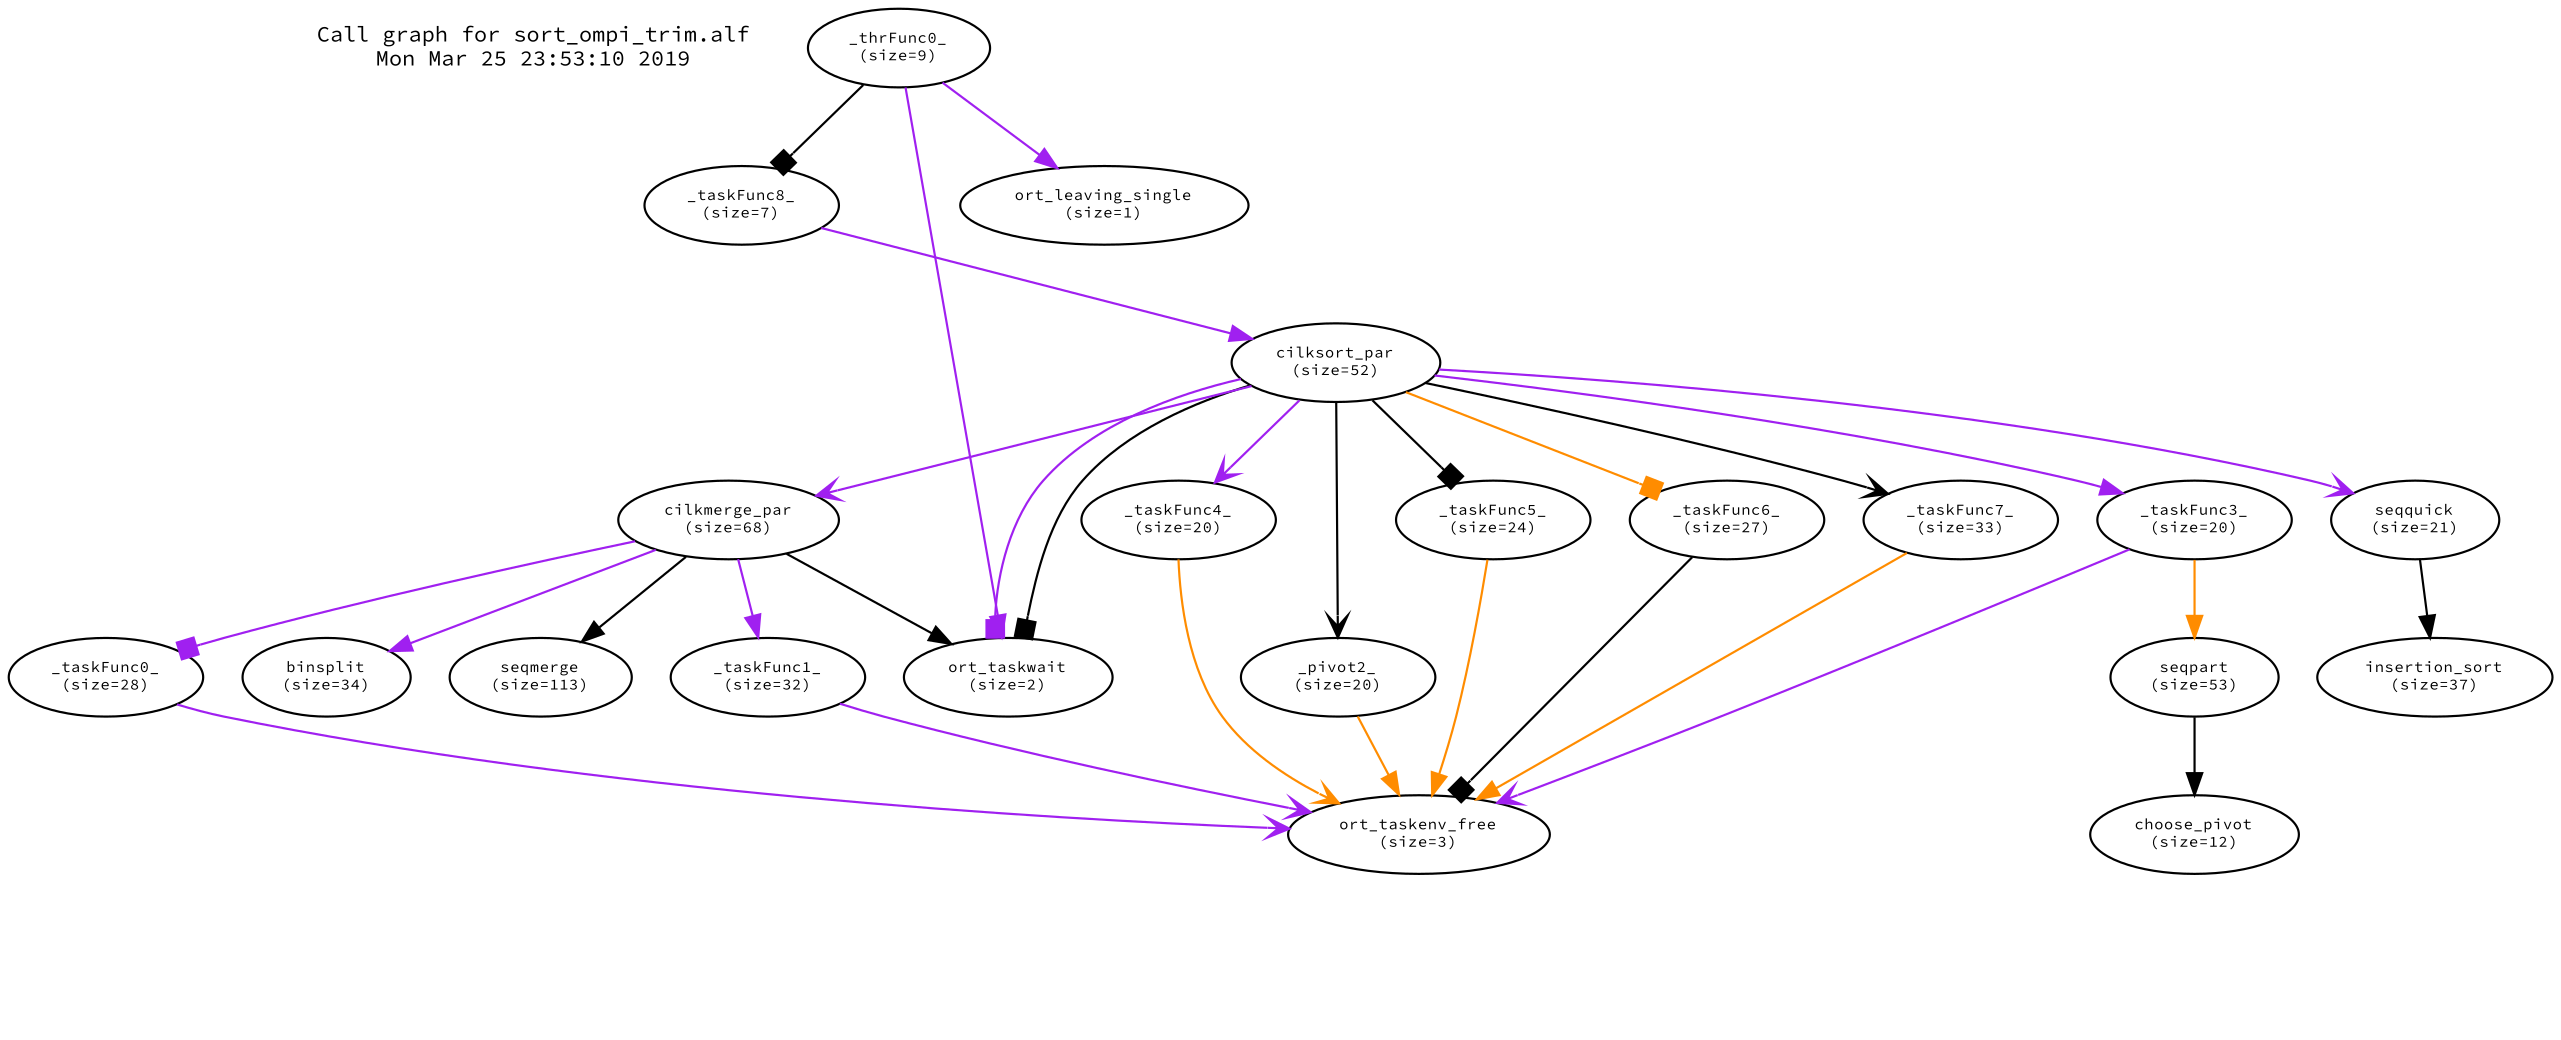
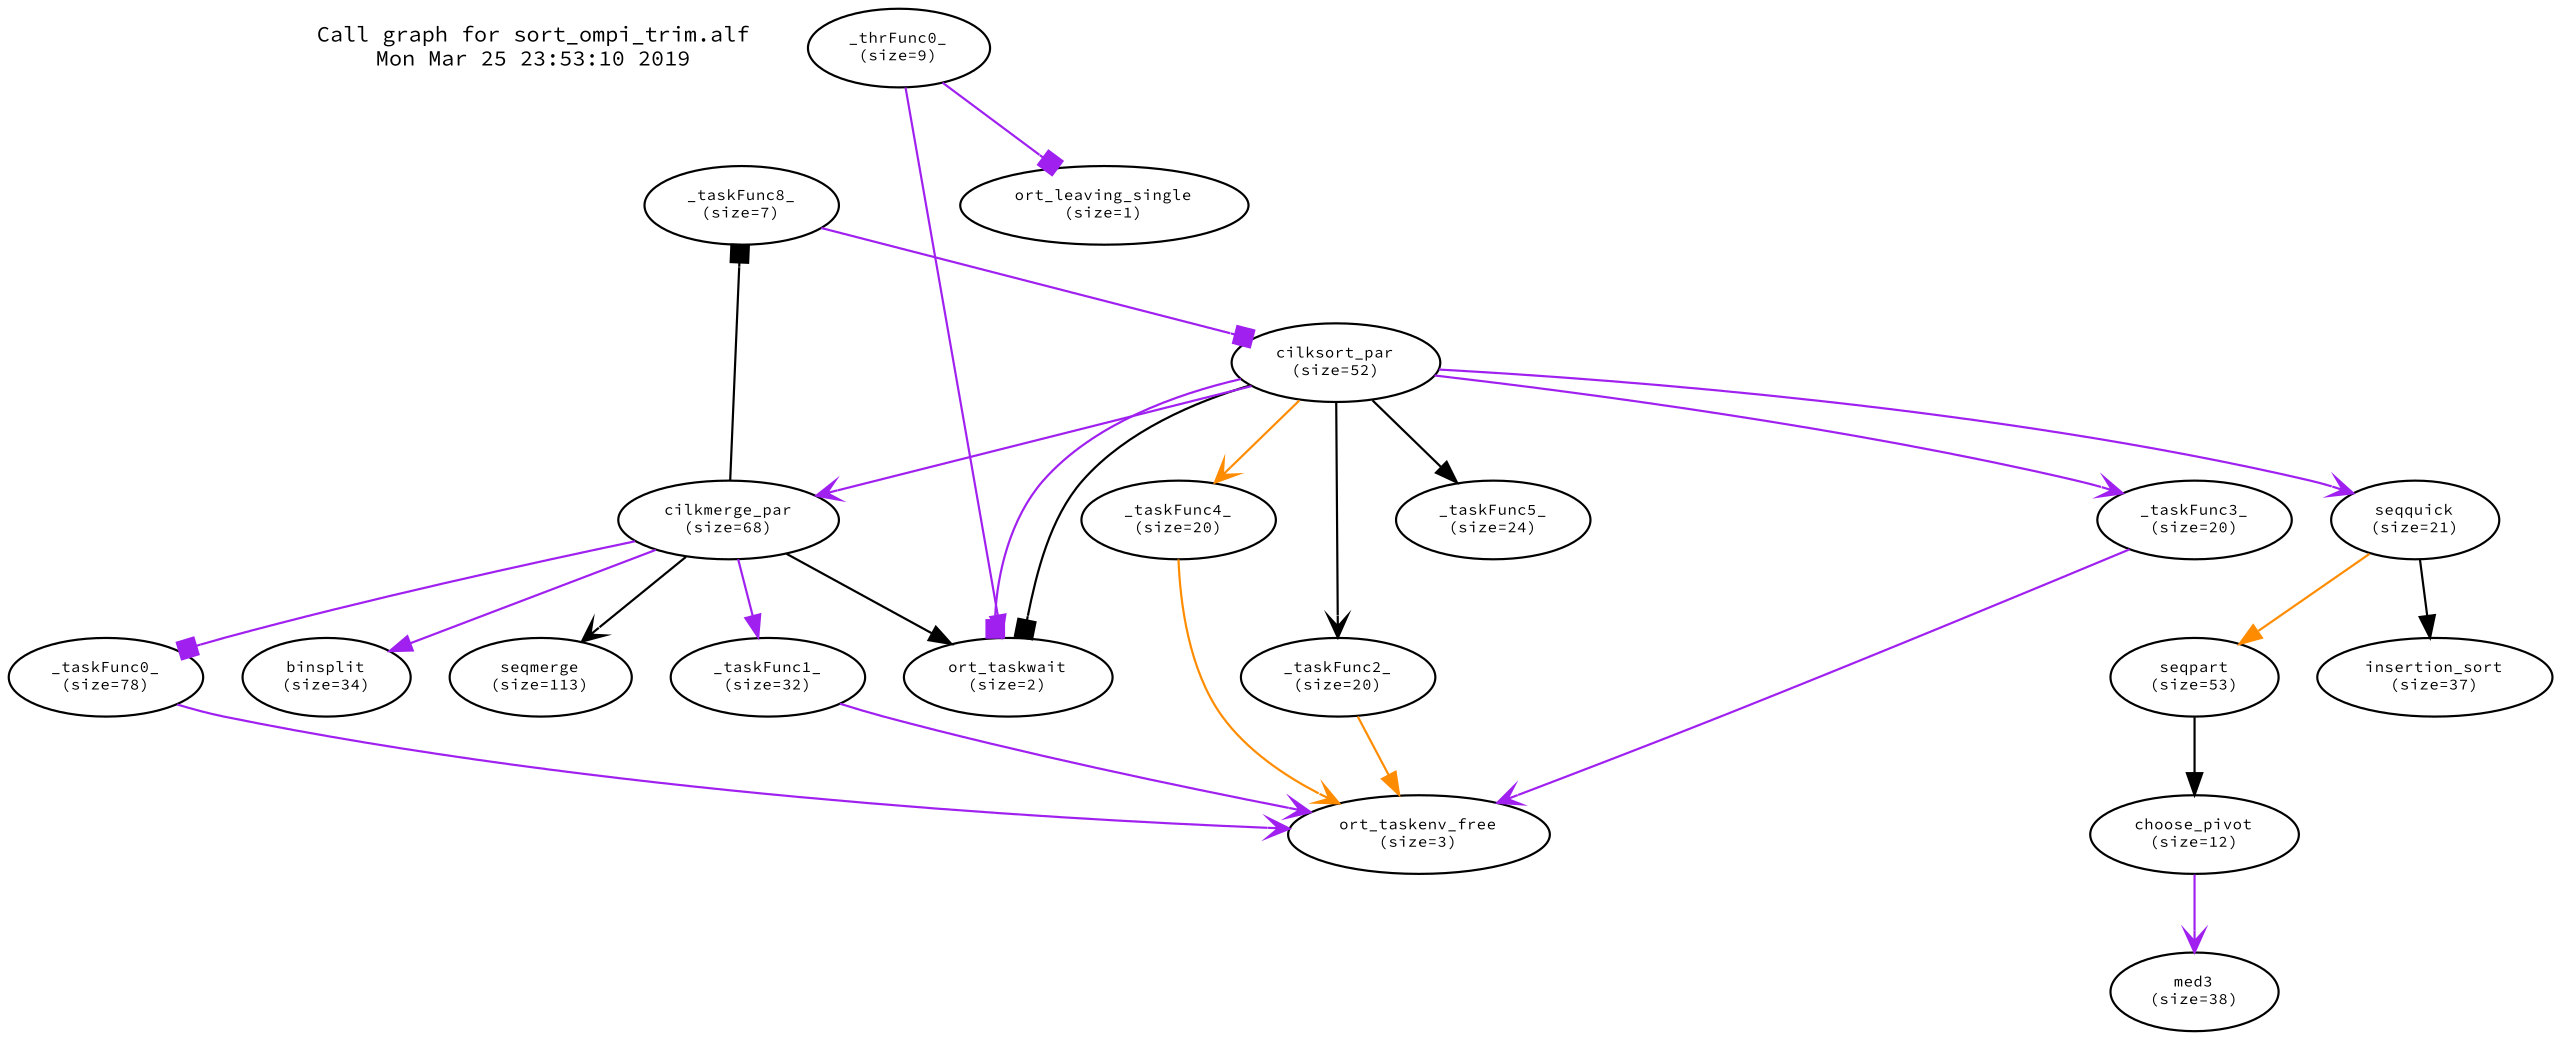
(828, 119) -> (735, 374)
(991, 119) -> (991, 119)
(1026, 281) -> (1026, 281)
(1769, 422) -> (1769, 422)
(1265, 434) -> (1265, 434)
(1407, 434) -> (1407, 434)
(1727, 520) -> none
(1961, 520) -> none
(2195, 588) -> (2314, 592)
(643, 592) -> (643, 592)
(1467, 668) -> none
(106, 677) -> (106, 677)
(1338, 677) -> (1338, 677)
none -> (2195, 992)
